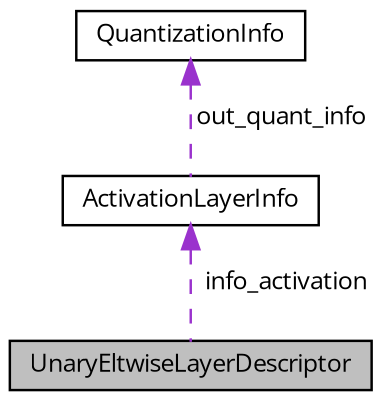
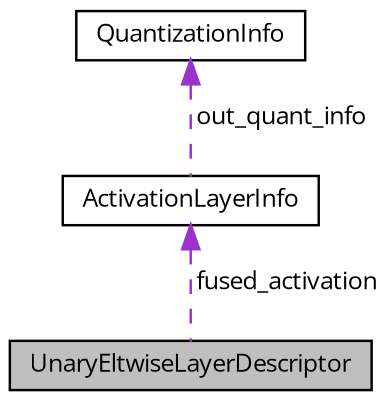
(284, 283) -> (284, 283)
